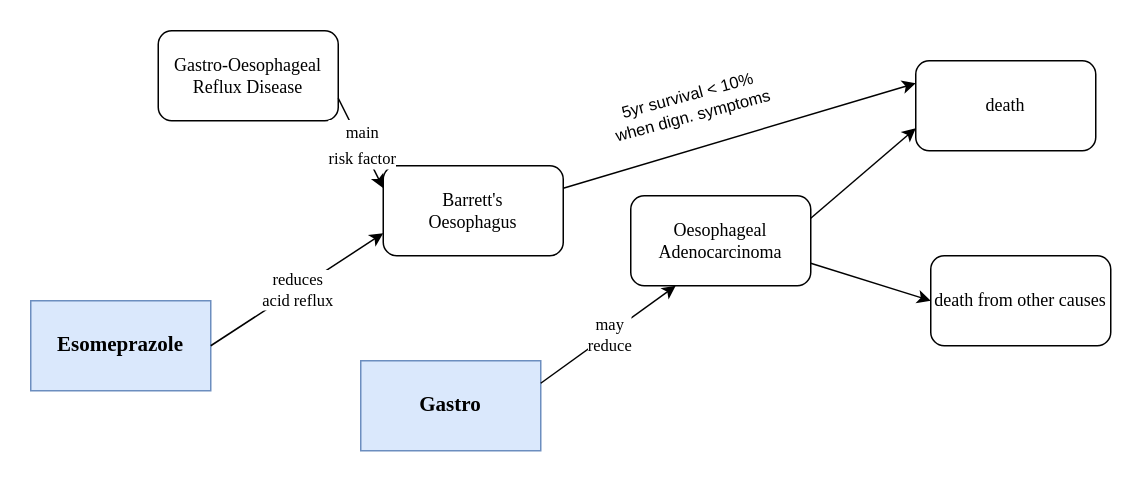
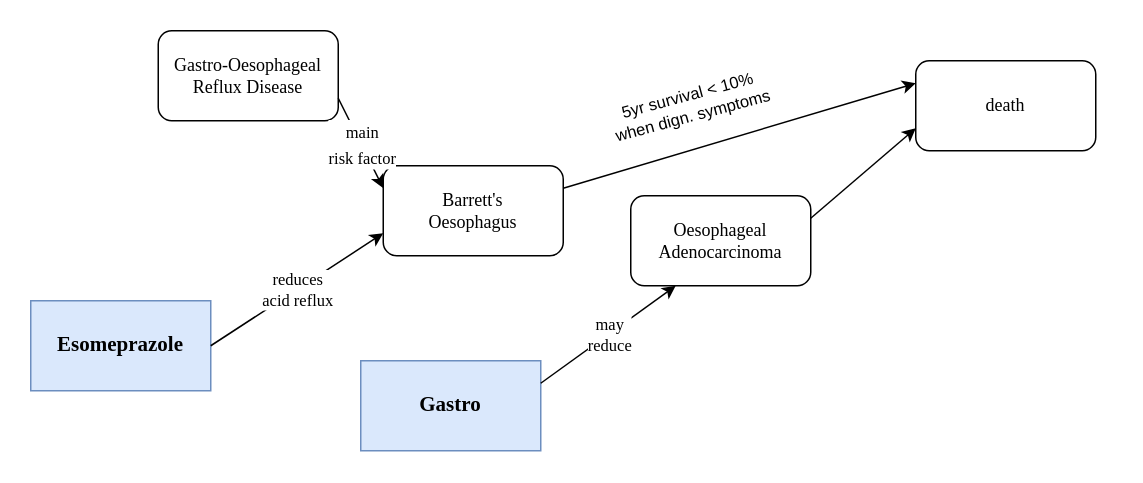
(866, 281) -> none
(1021, 301) -> none
